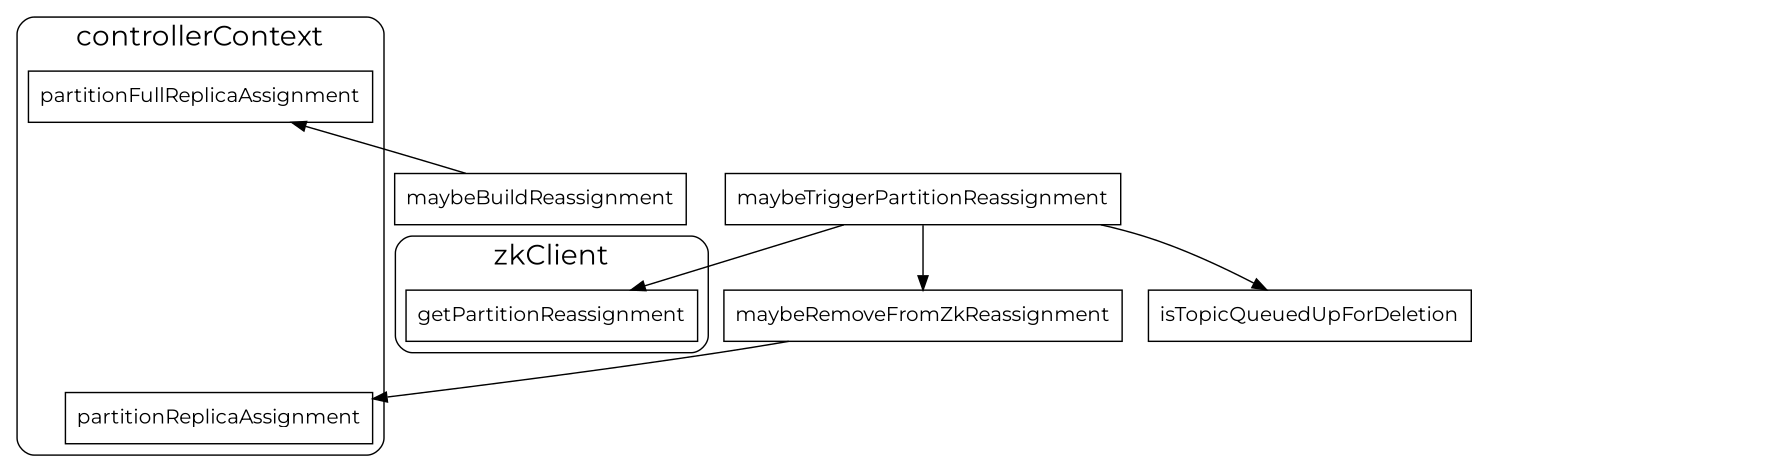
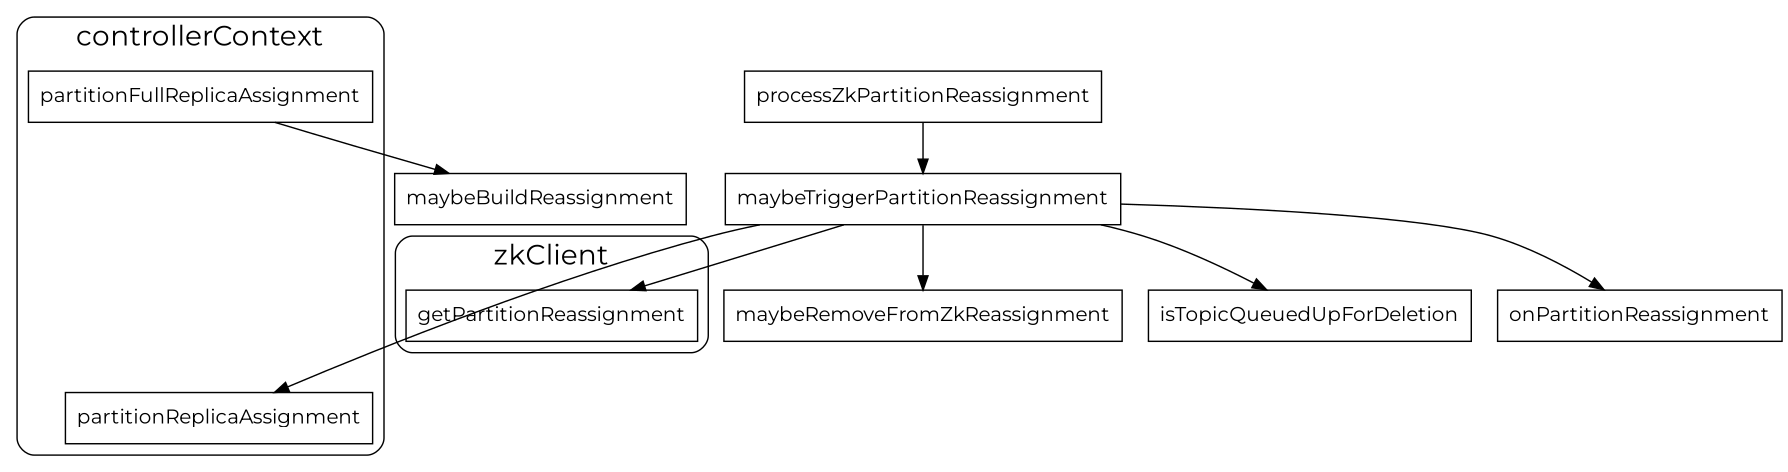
none -> (923, 97)
(394, 152) -> (355, 146)
none -> (1640, 316)
(588, 371) -> (520, 296)
